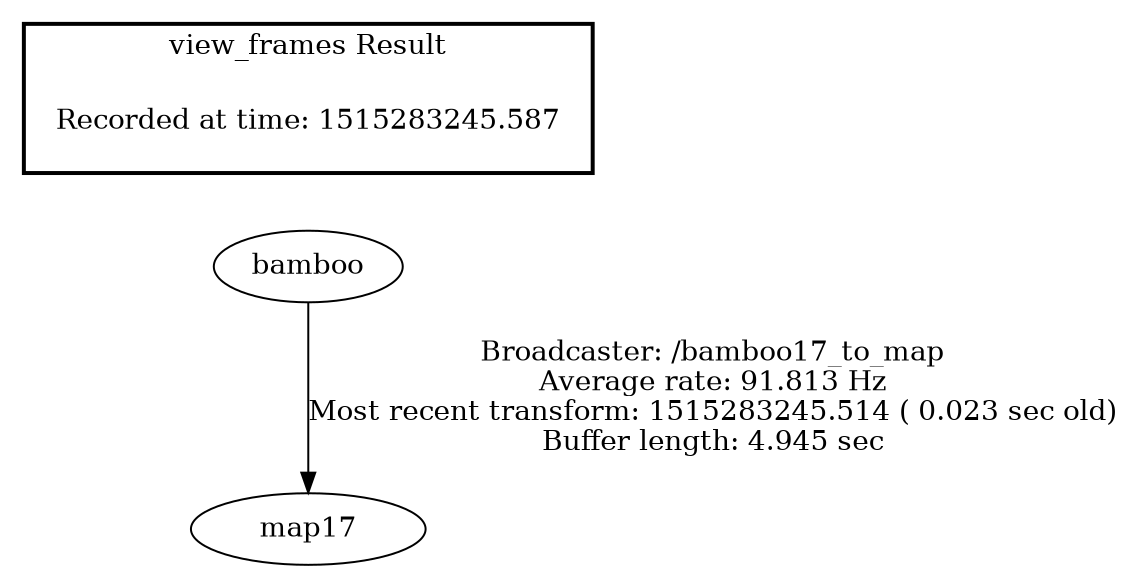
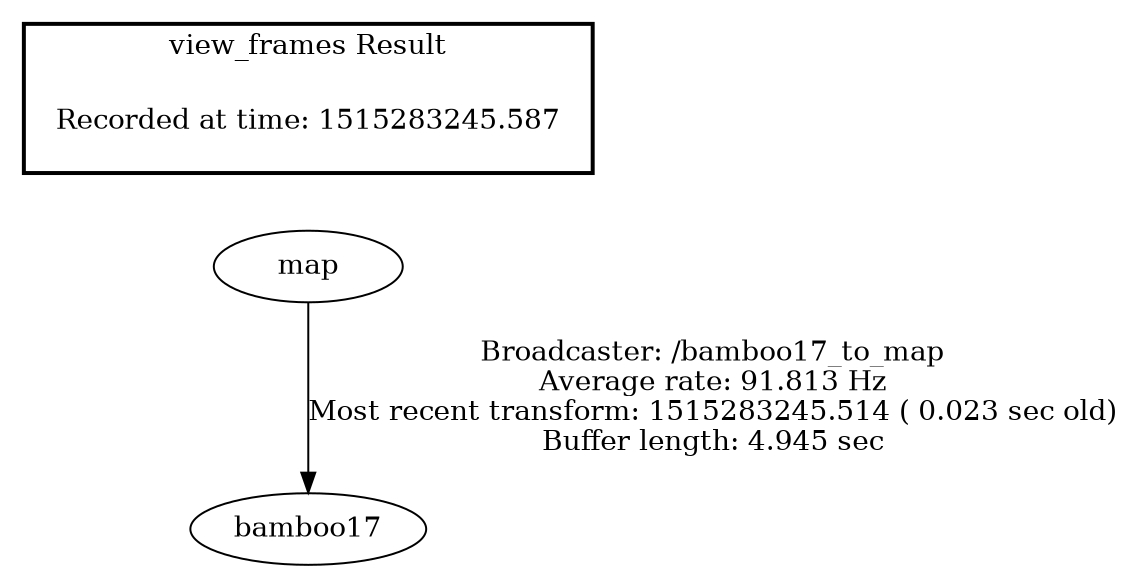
(308, 267) -> (308, 267)
(308, 529) -> (308, 529)
